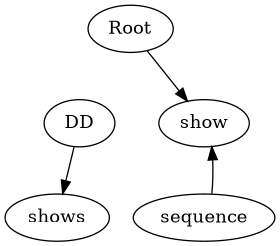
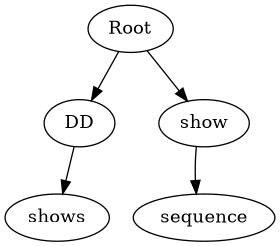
none -> (108, 70)
(213, 177) -> (195, 164)
